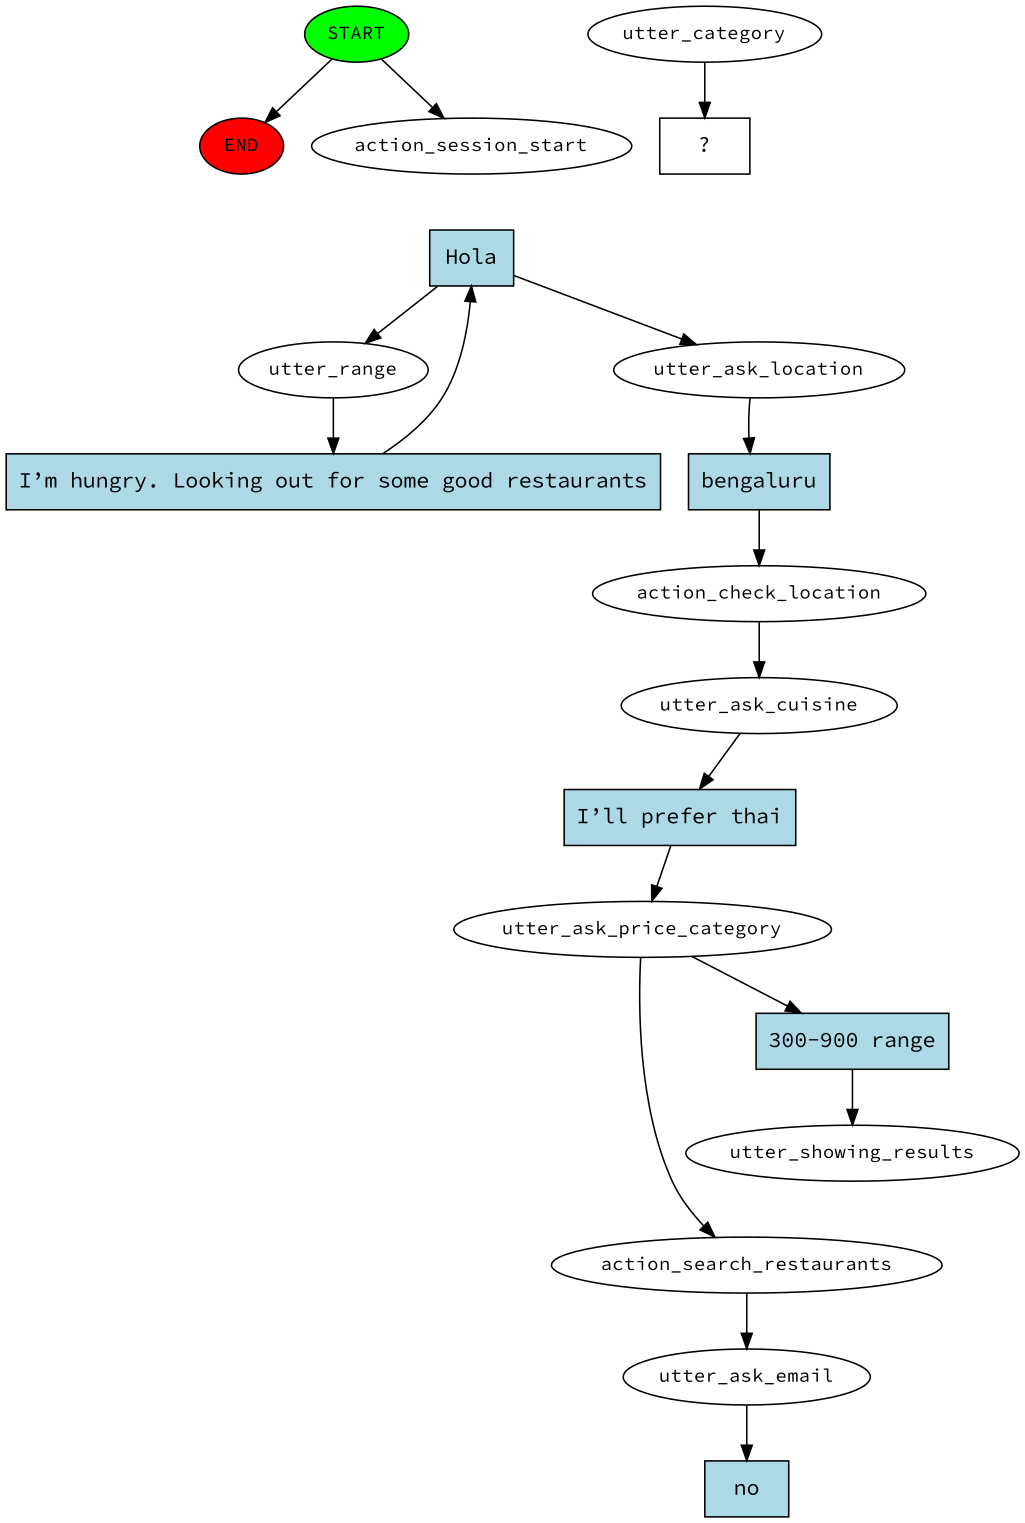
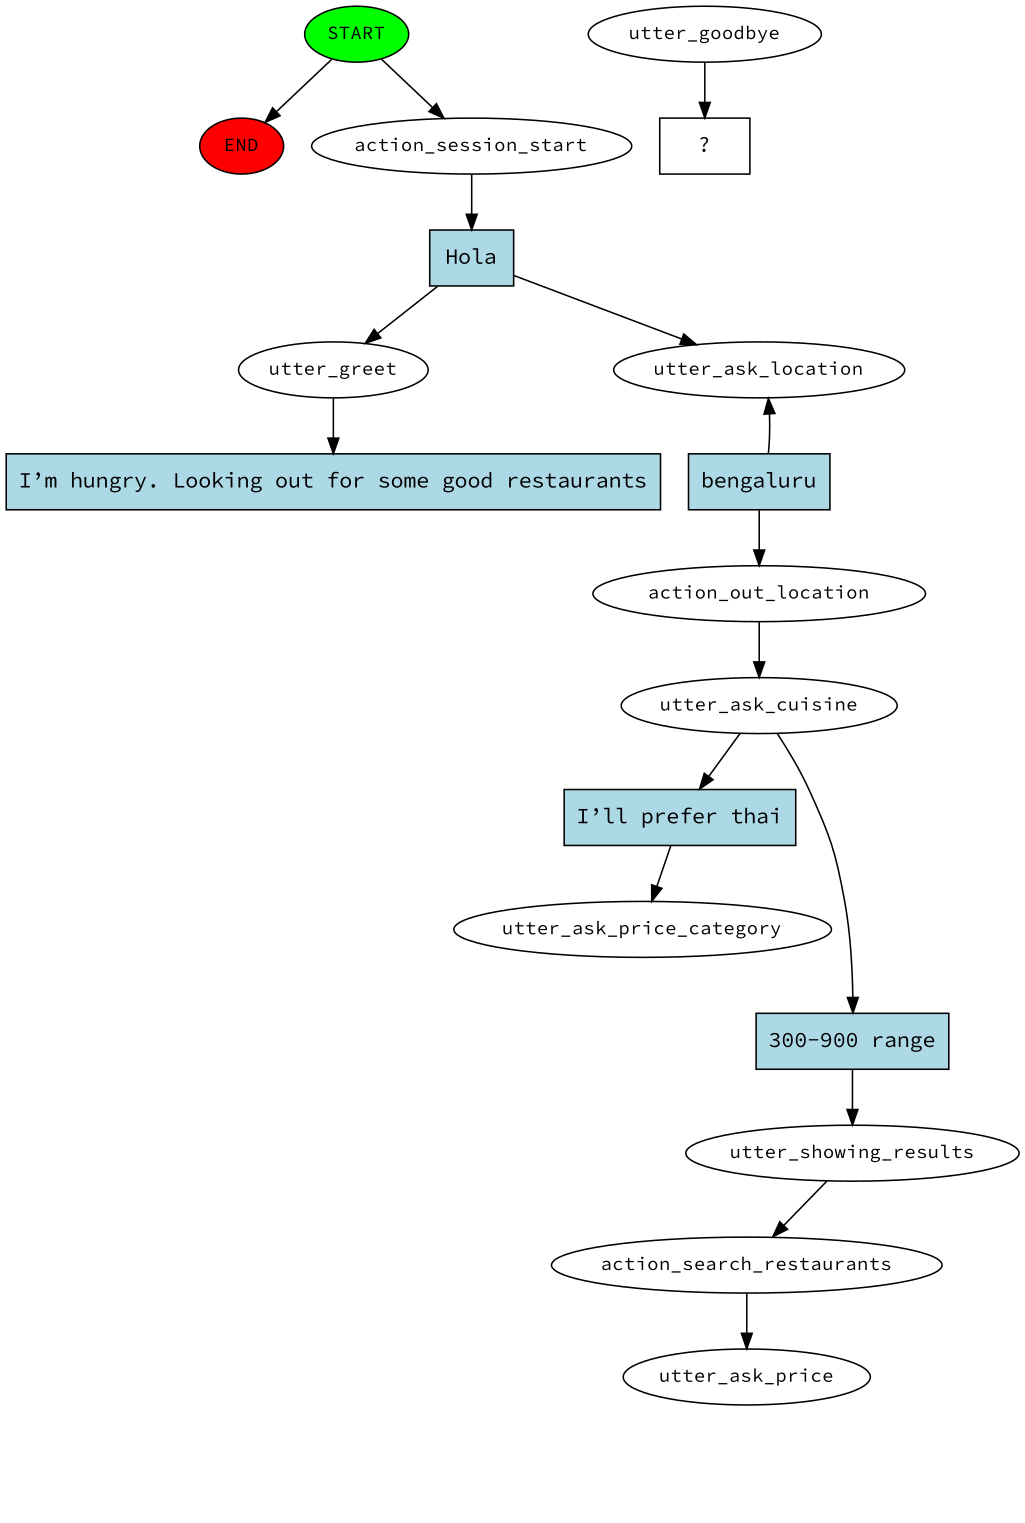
(705, 34) -> (705, 34)
(333, 370) -> (333, 370)
(447, 390) -> (472, 194)
(749, 418) -> (770, 434)
(759, 594) -> (759, 594)
(740, 981) -> (836, 859)
(648, 1099) -> (805, 1203)
(747, 1377) -> (747, 1377)
(747, 1489) -> none
